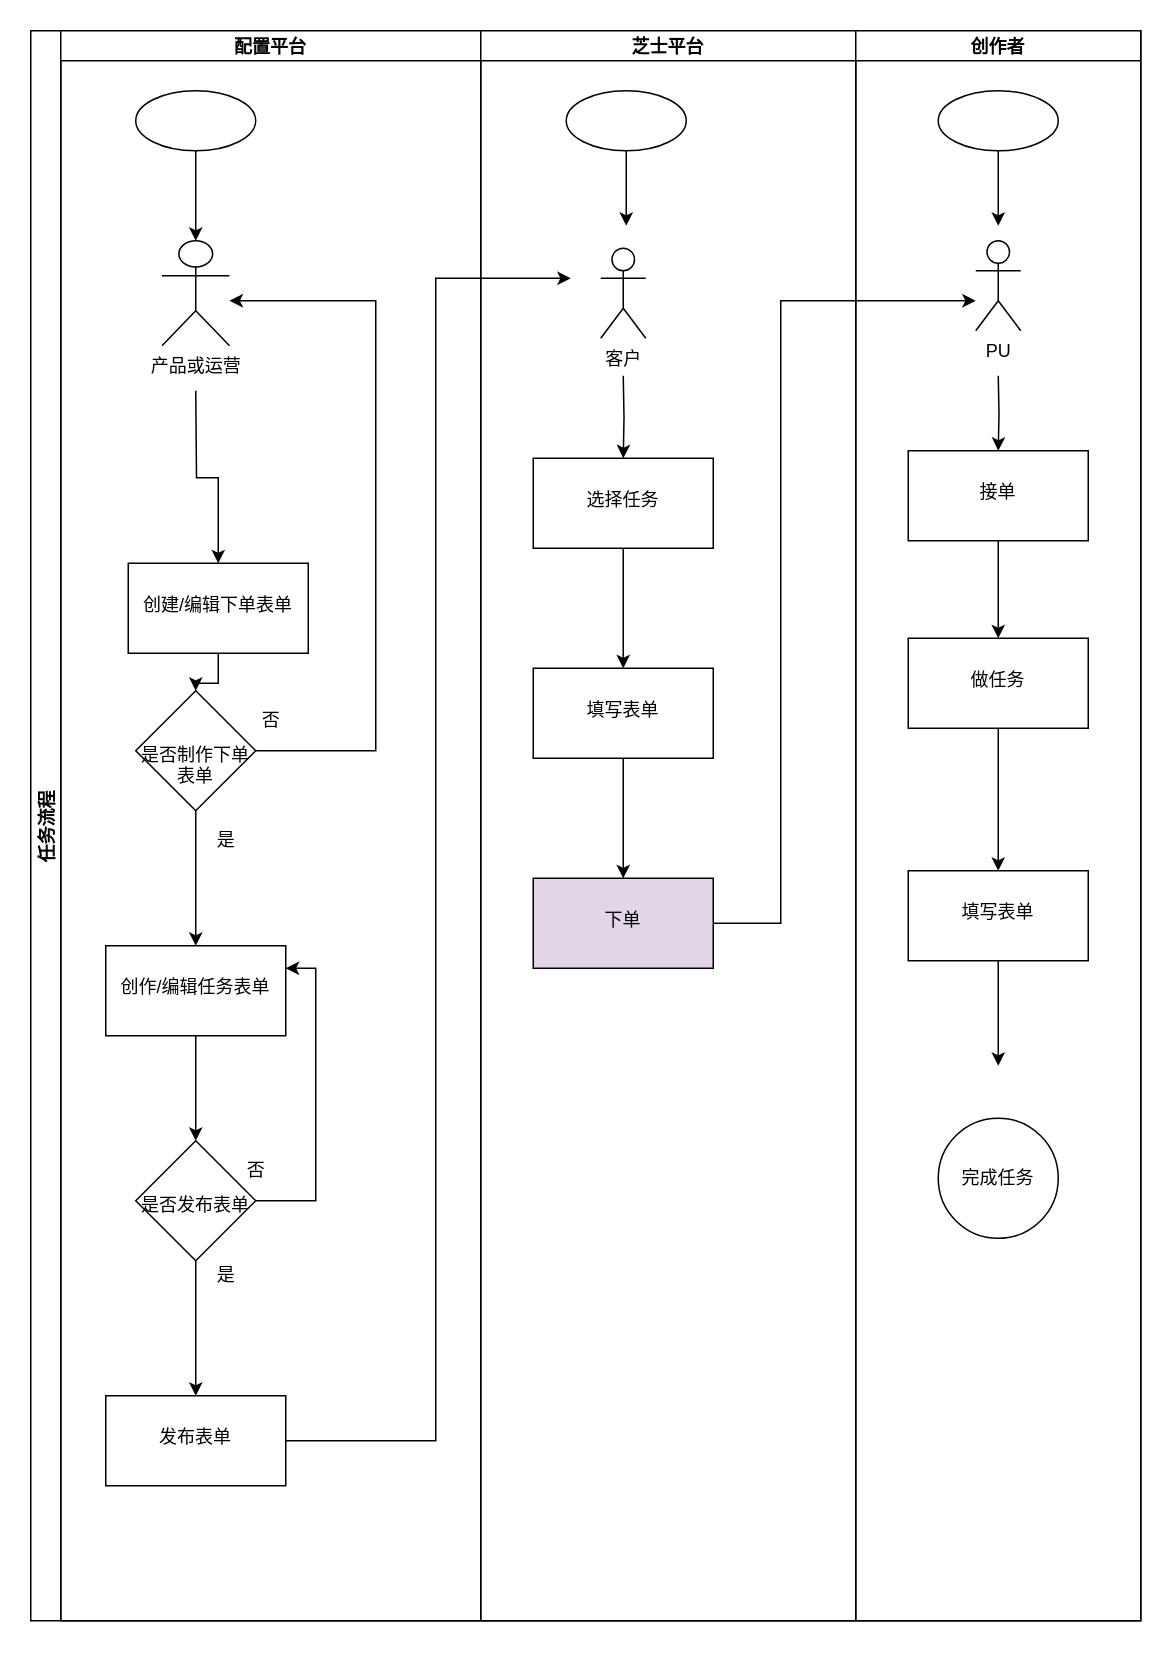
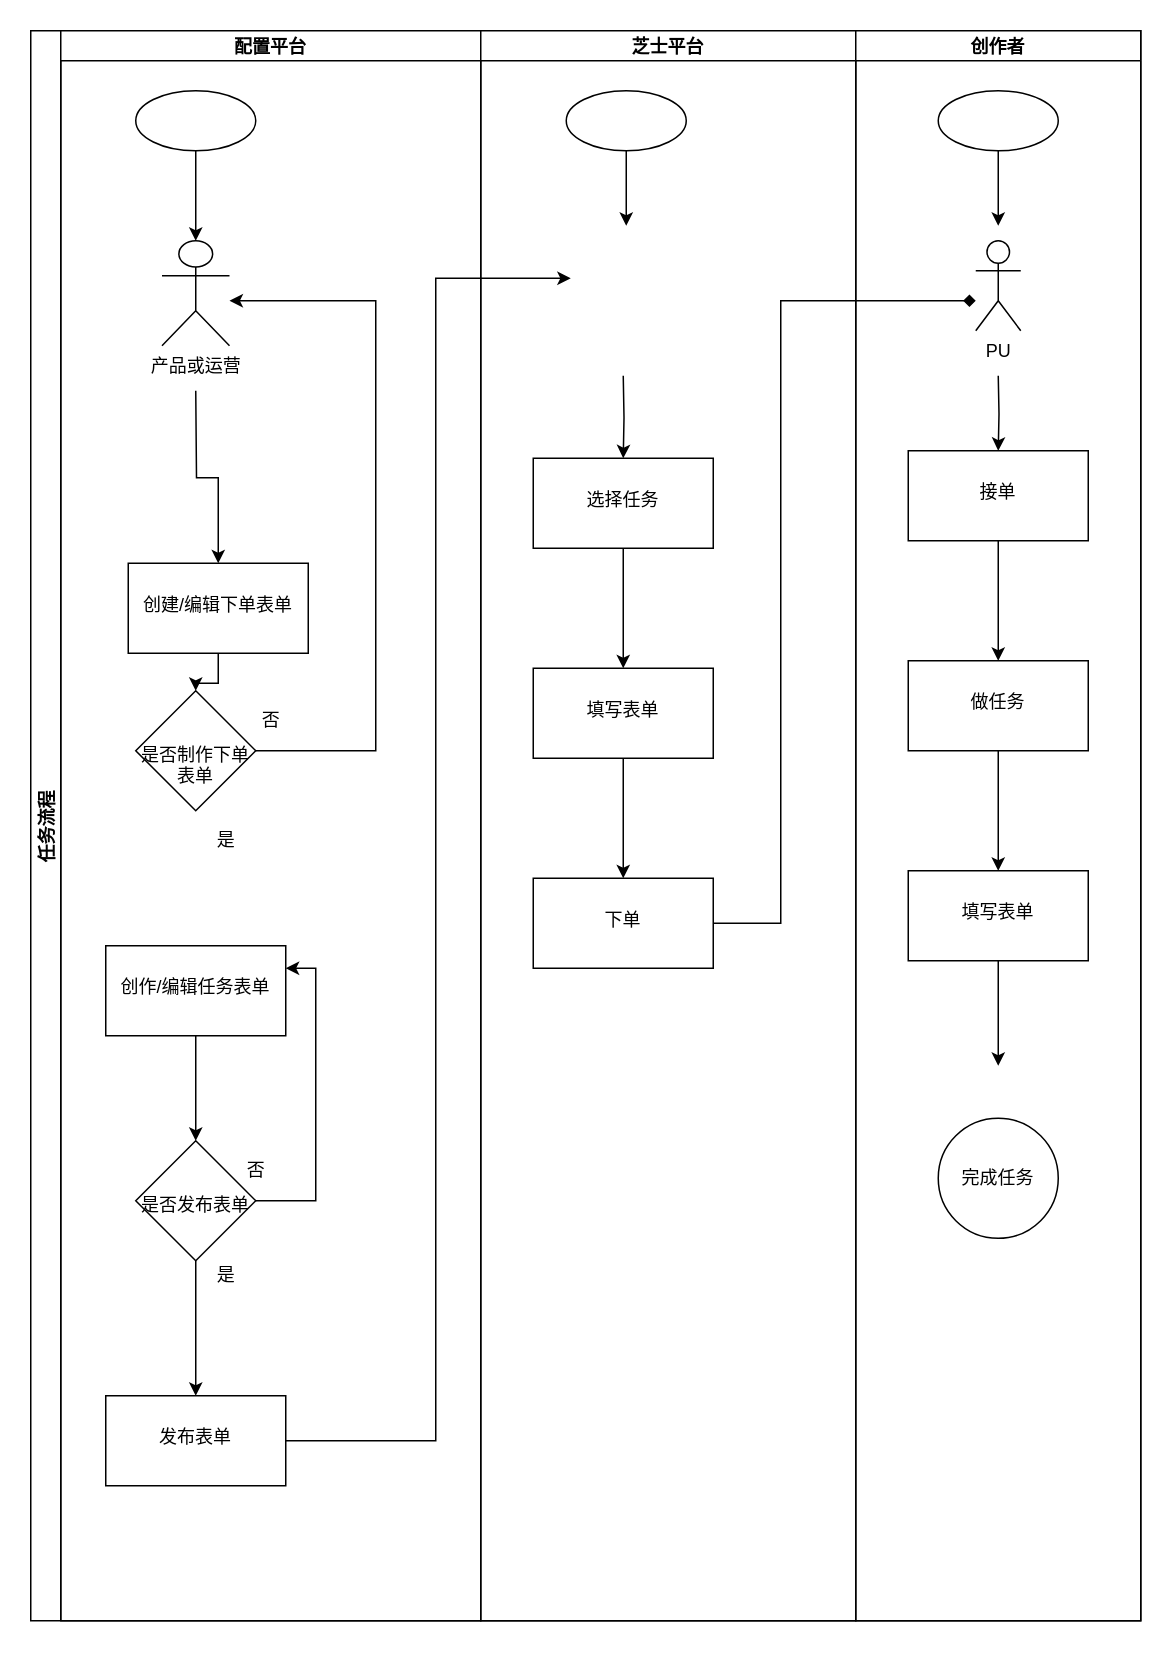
(623, 293) -> none
(964, 301) -> (963, 301)
(998, 683) -> (998, 706)
(196, 873) -> none
(623, 923) -> (623, 923)
